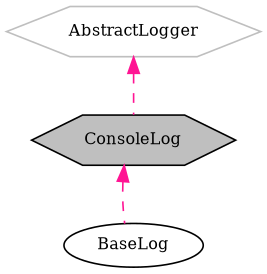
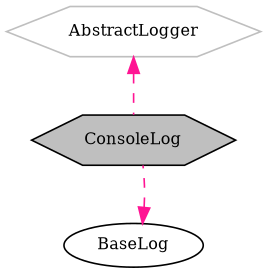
(123, 203) -> (144, 186)
